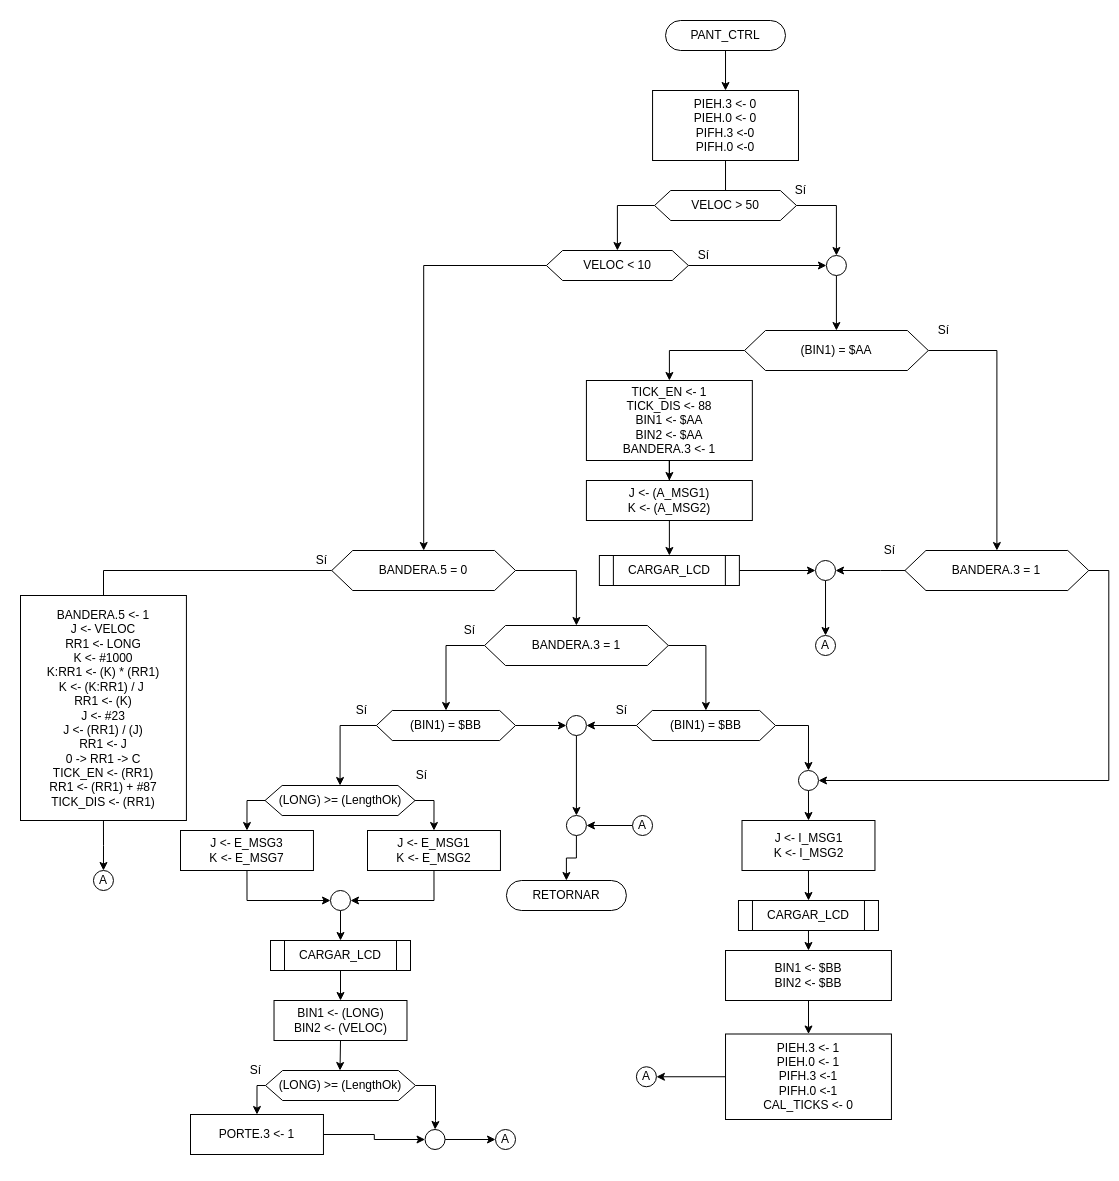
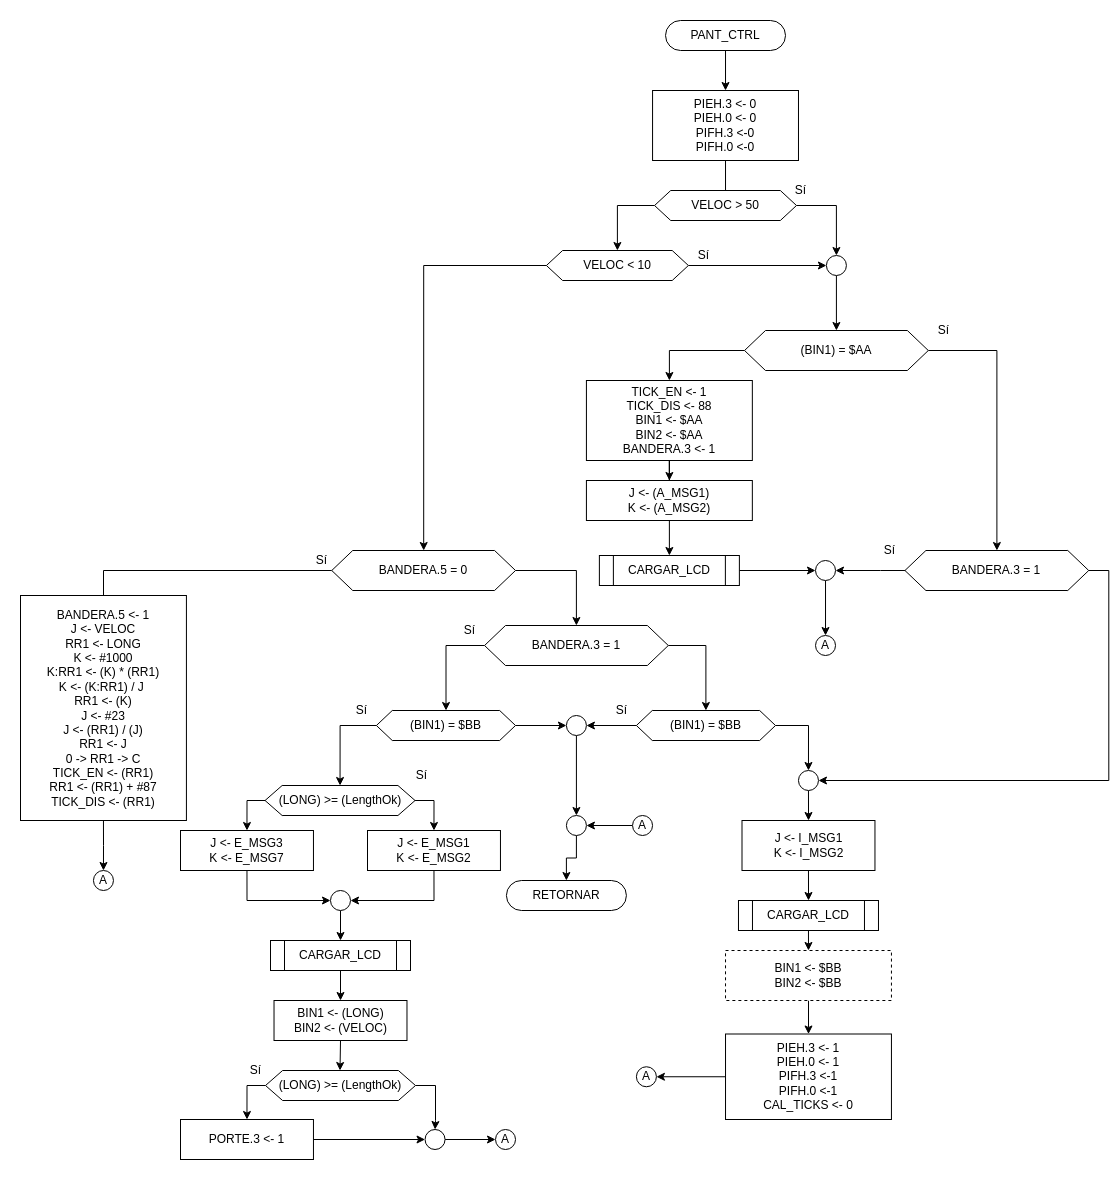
(808, 976) -> (808, 976)
(257, 1135) -> (247, 1140)
